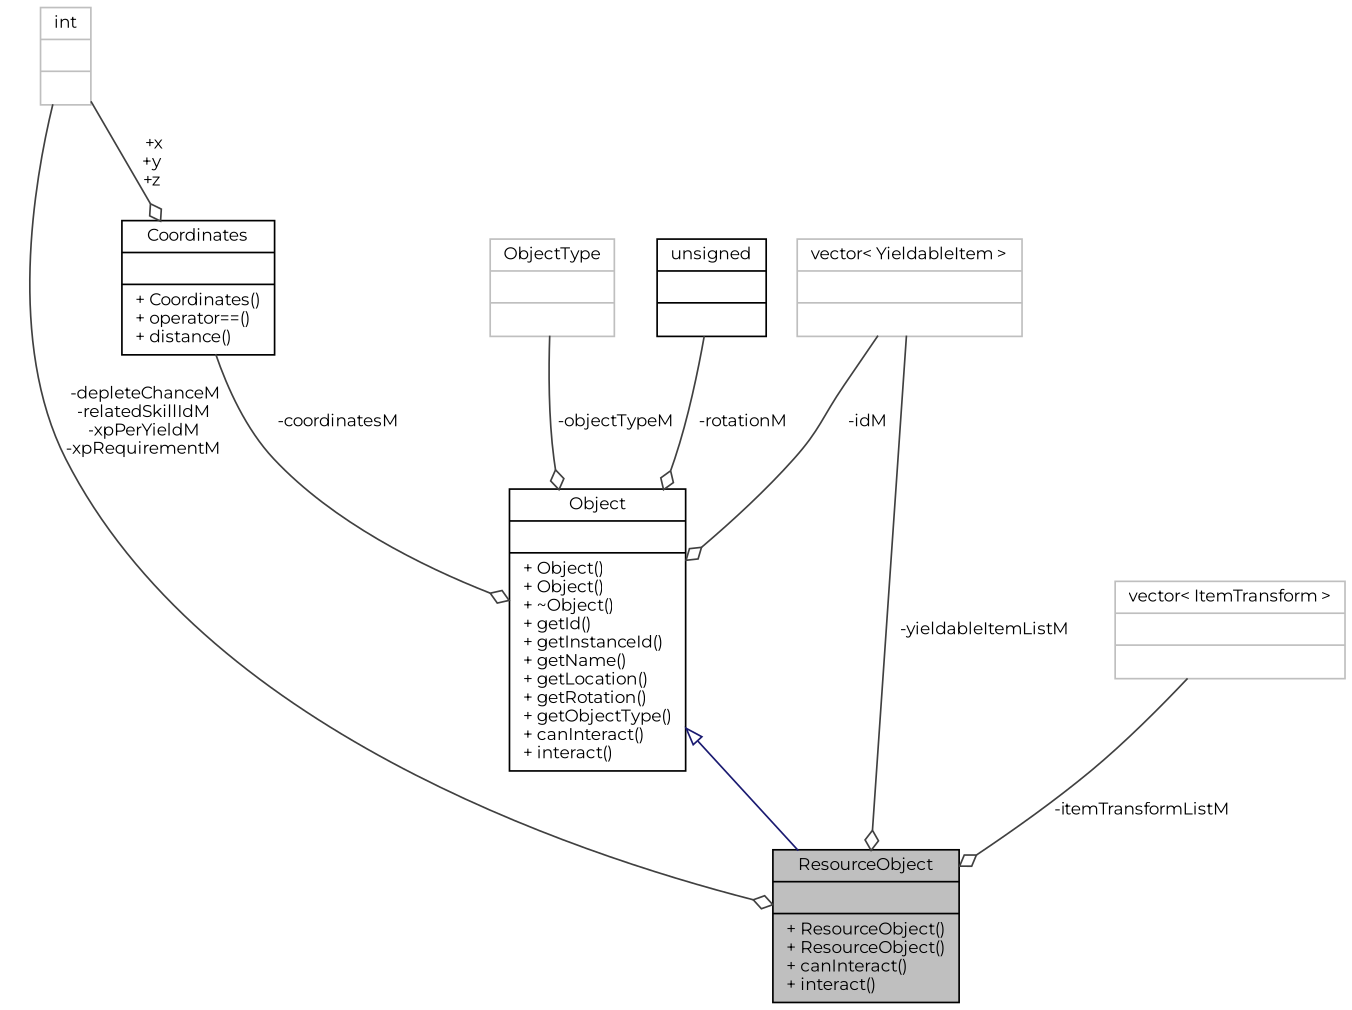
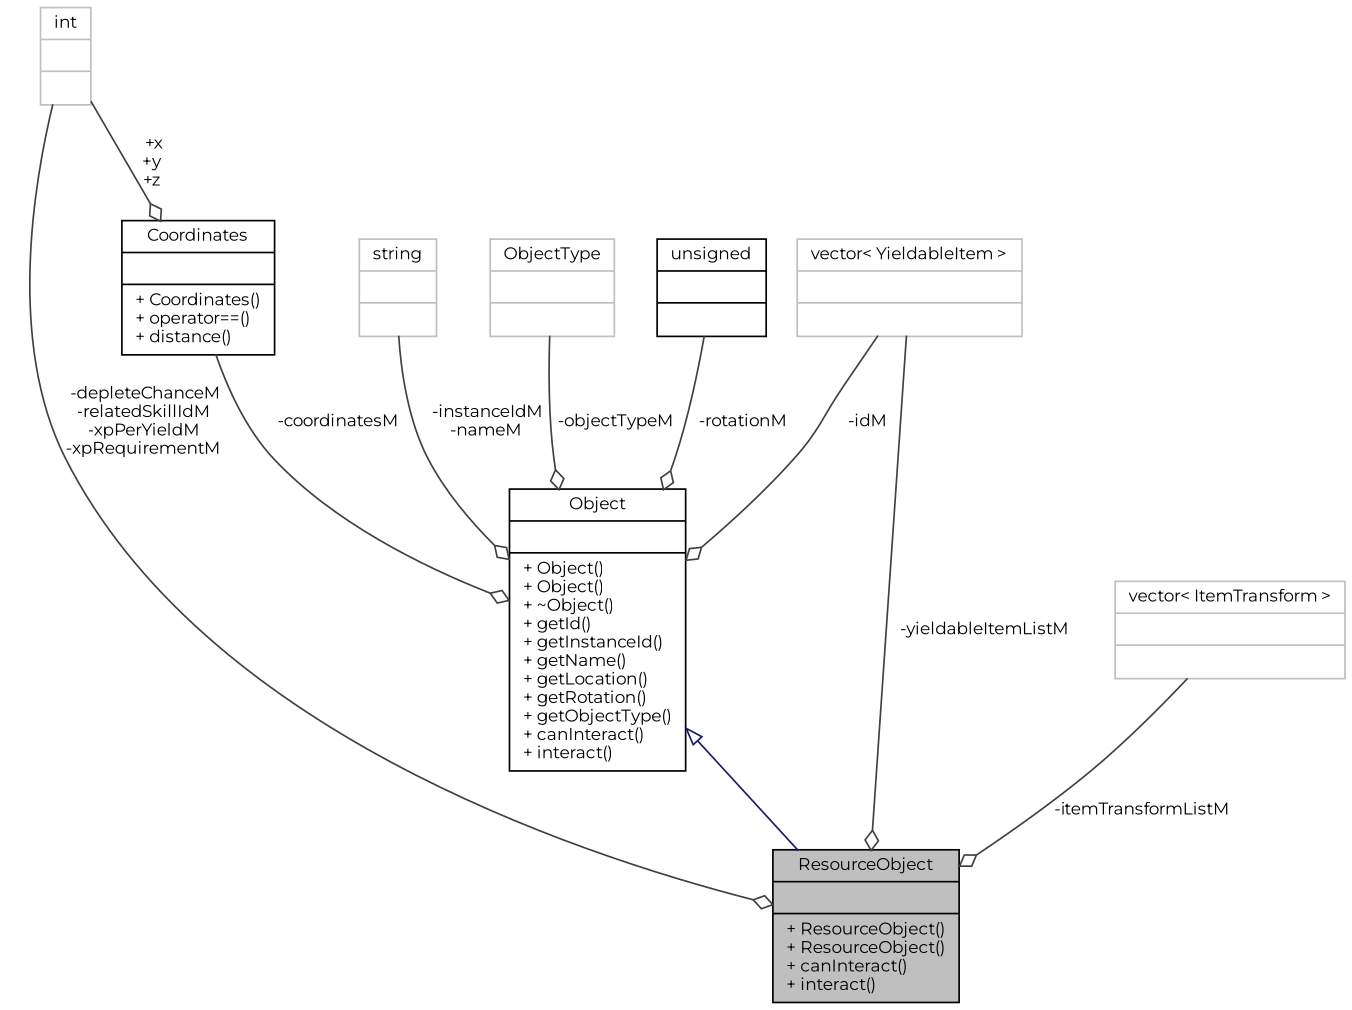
none -> (398, 288)
